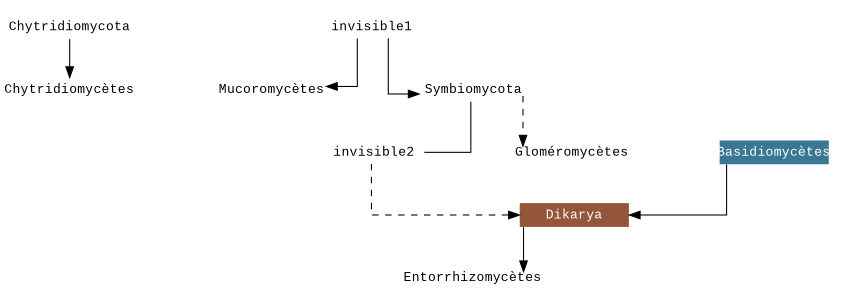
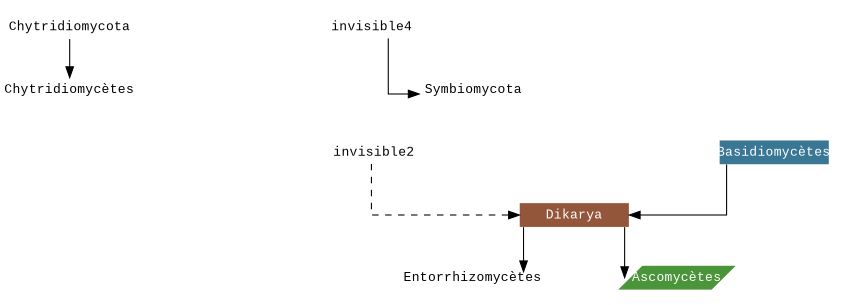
(372, 27) -> (372, 27)
(272, 90) -> none
(471, 150) -> none
(572, 152) -> none
none -> (677, 278)
